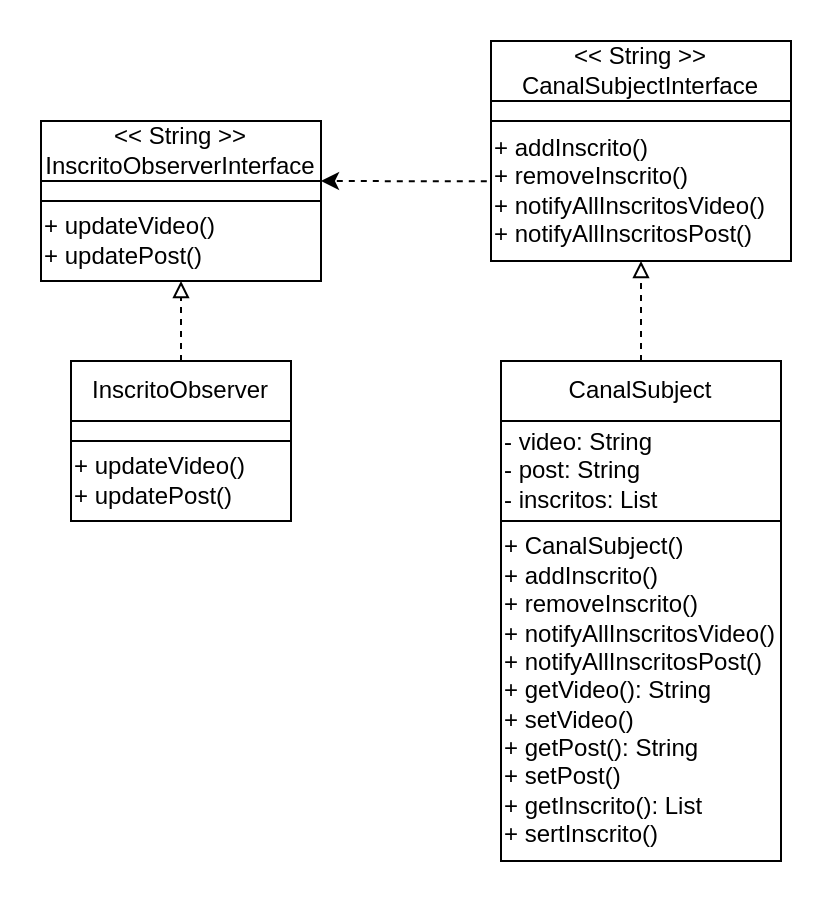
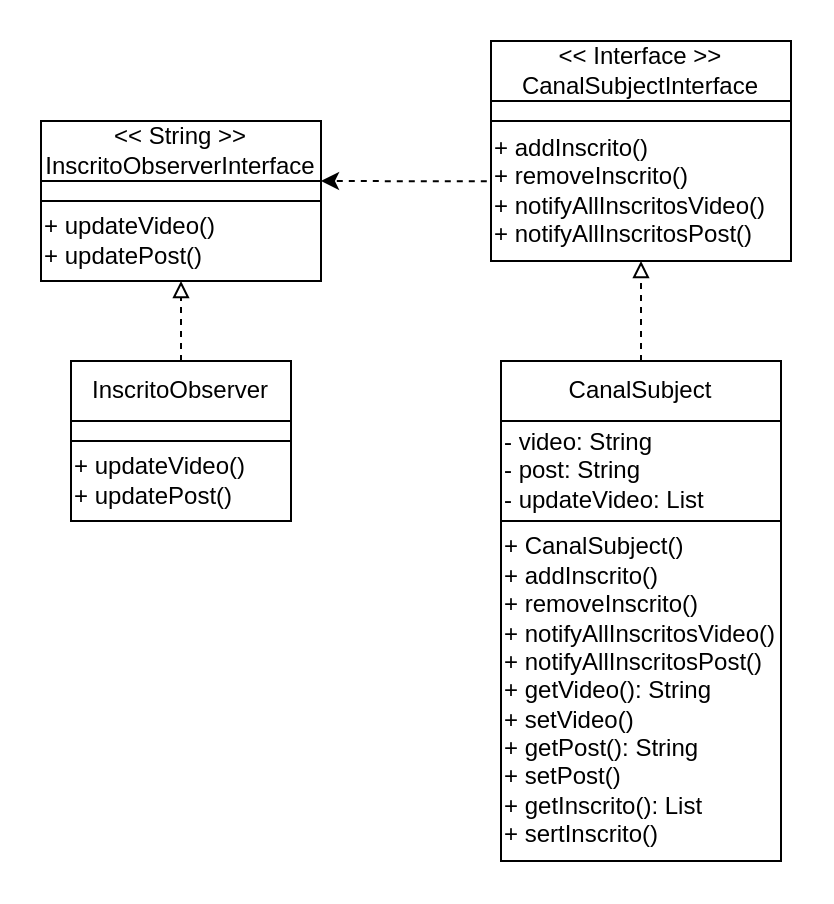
(641, 71) -> (641, 71)
(601, 471) -> (617, 471)
